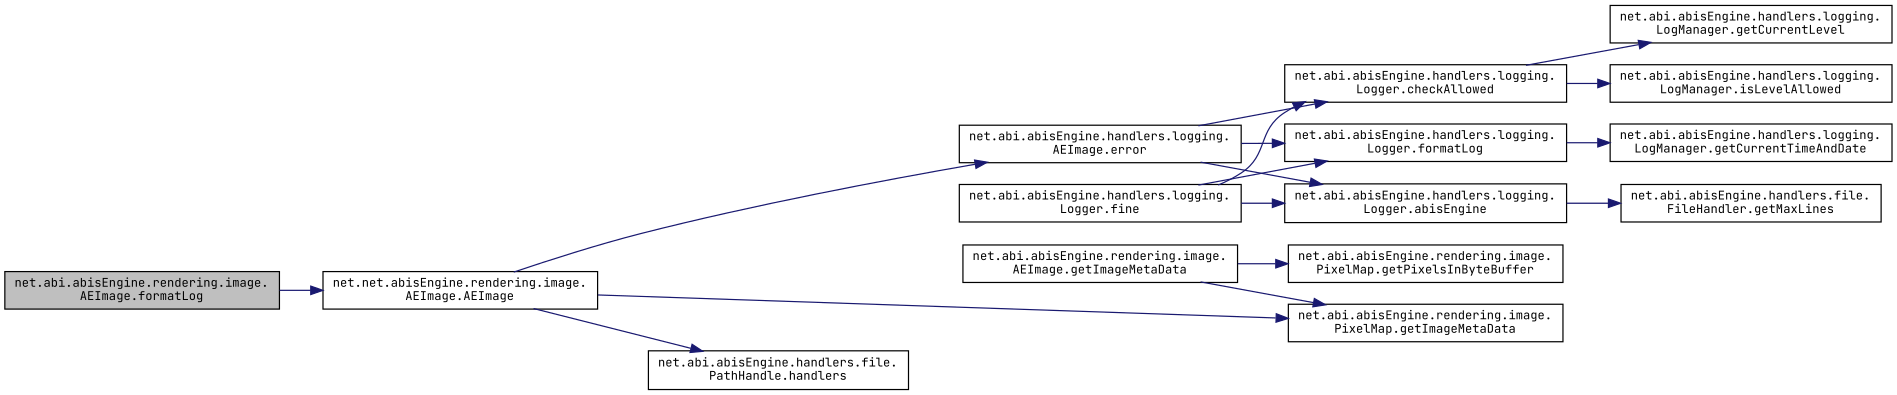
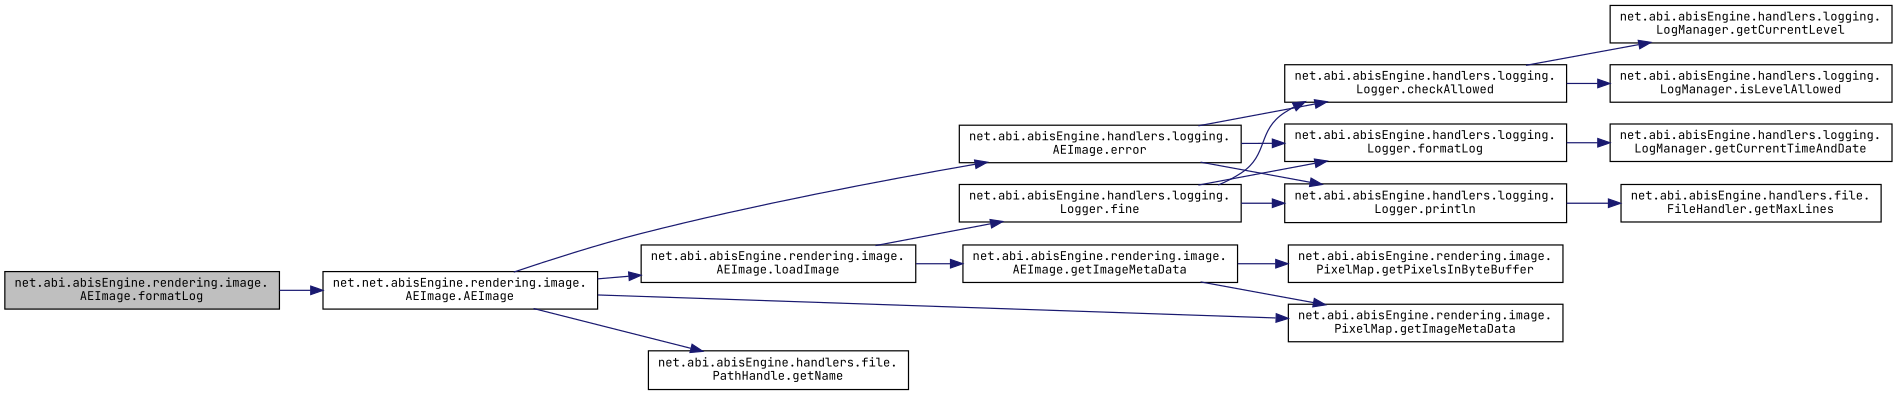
(1426, 203) -> (1426, 203)
none -> (778, 264)
(778, 370) -> (778, 370)
